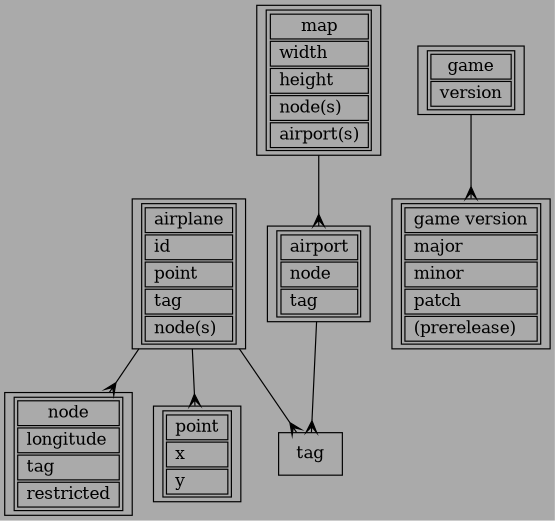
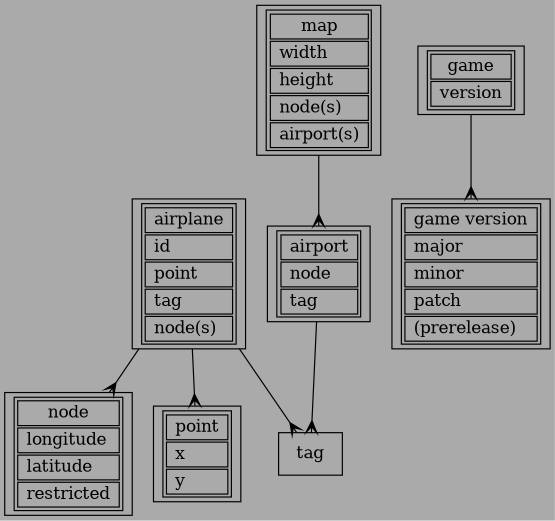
(41, 467) -> (60, 467)
